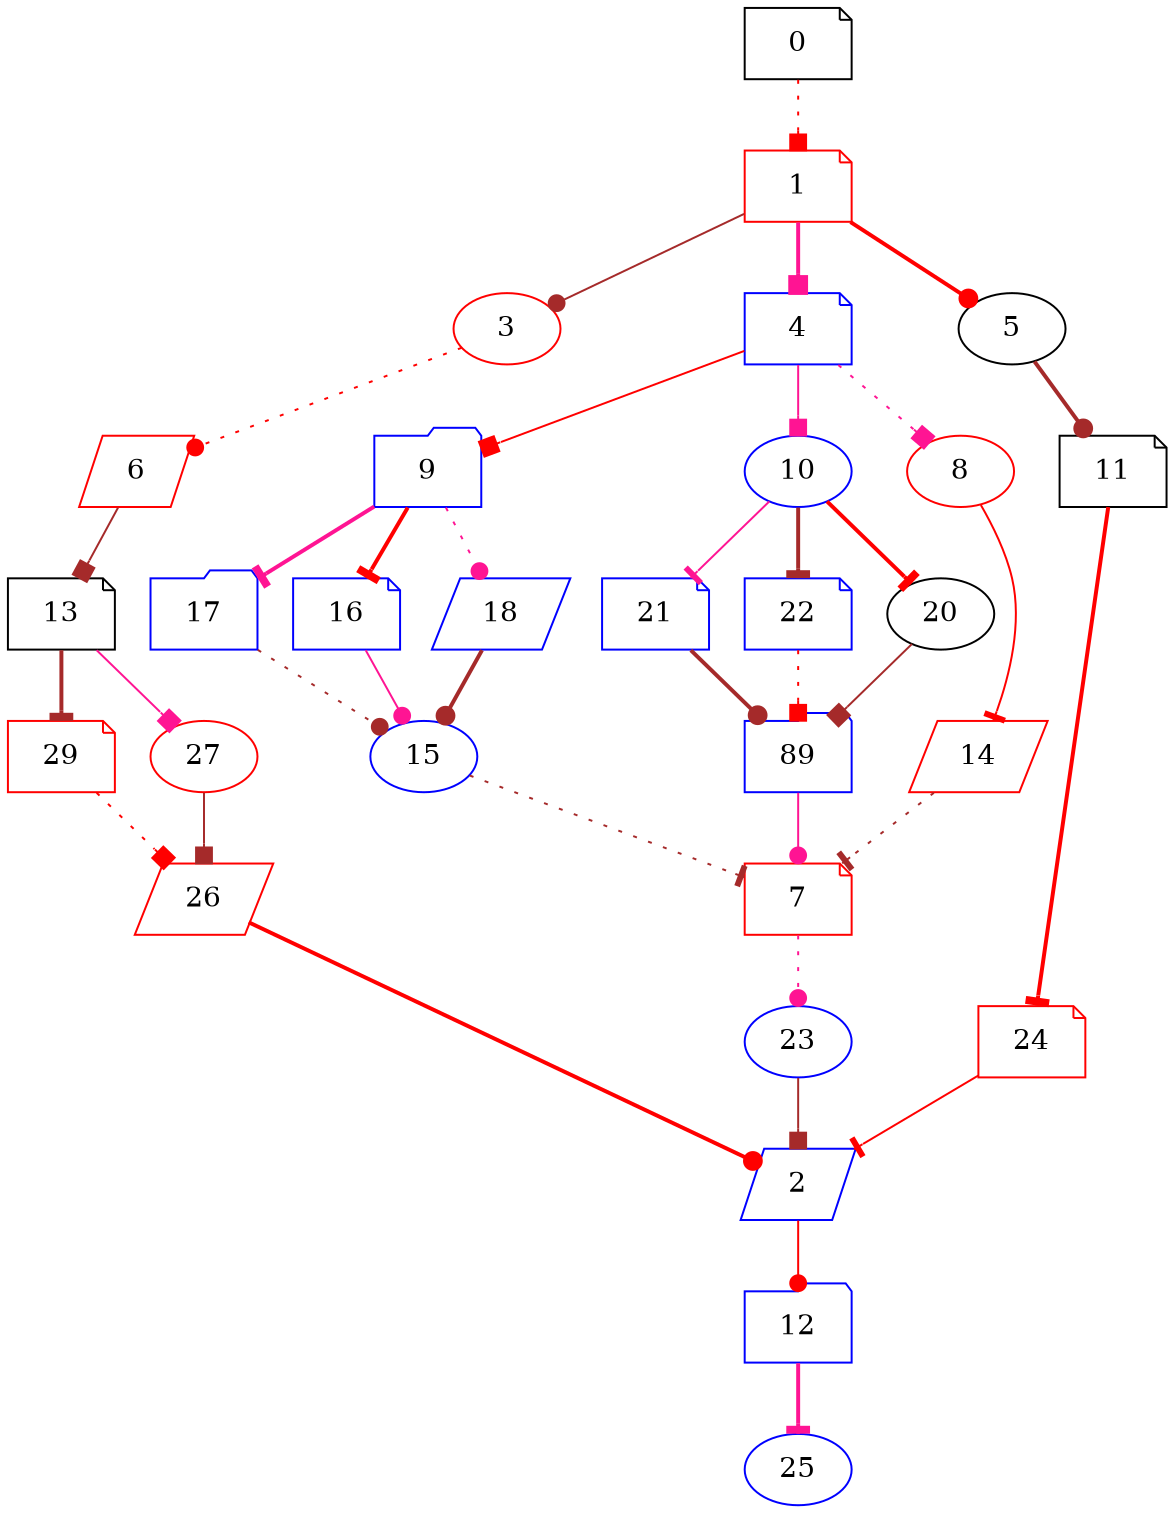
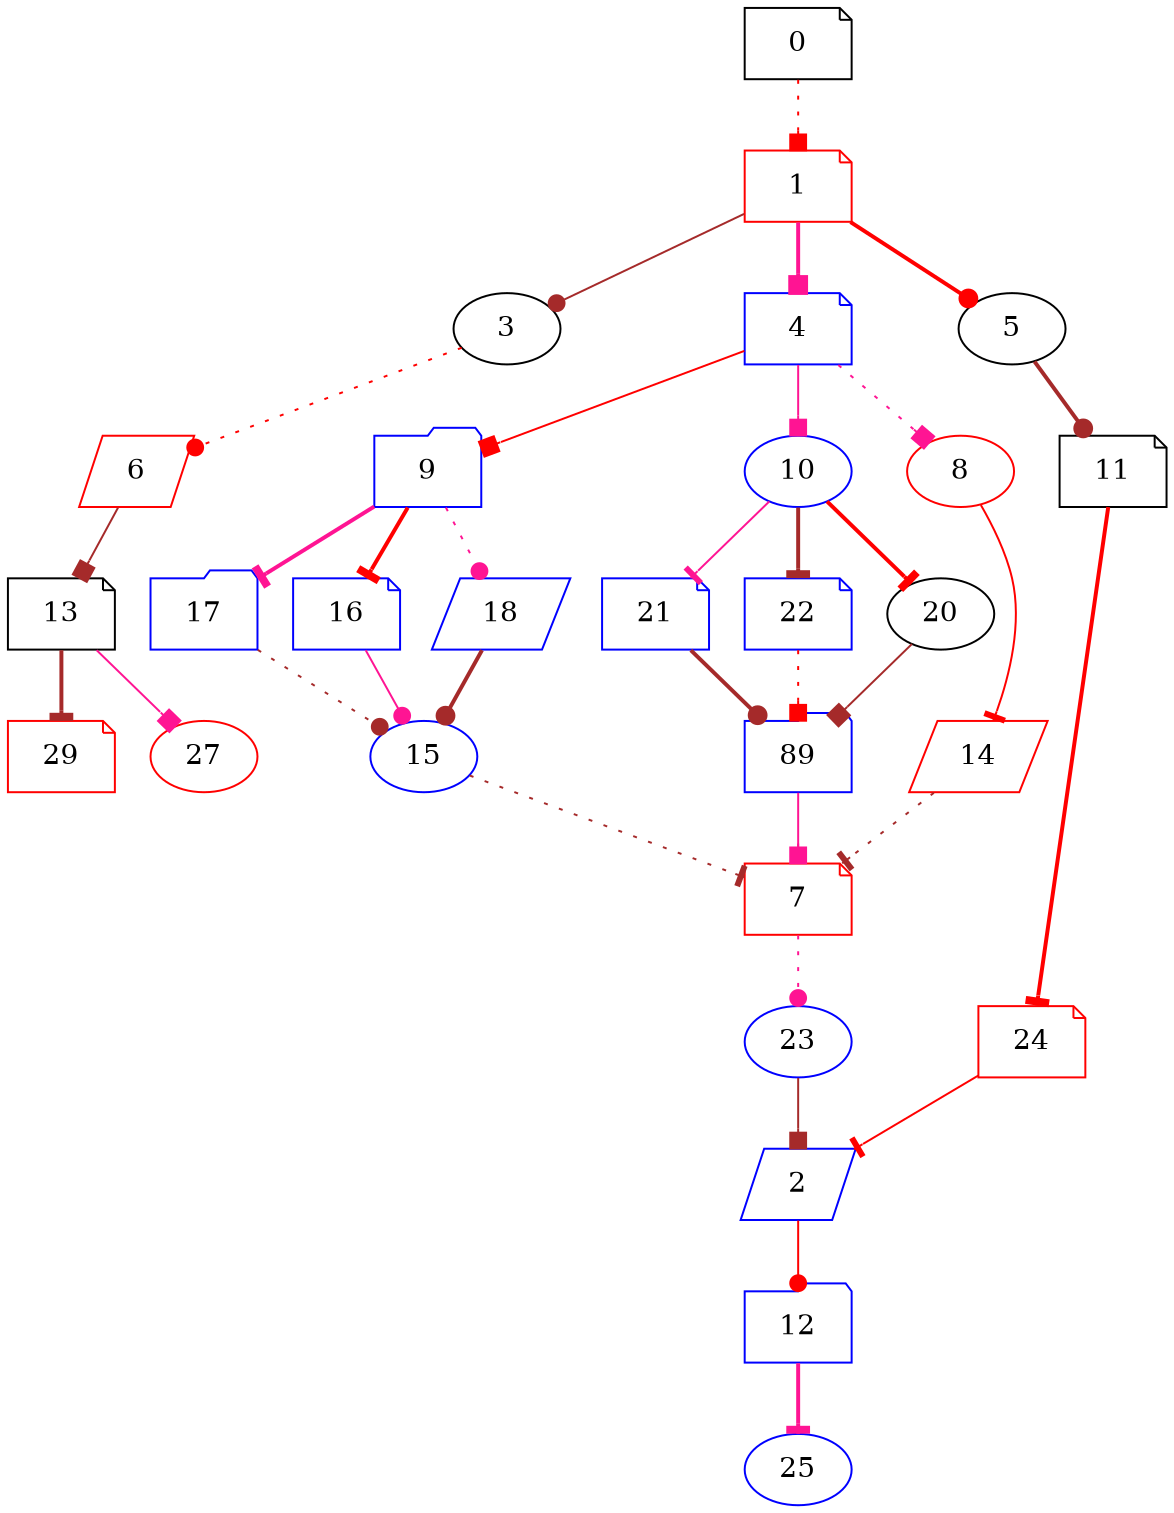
(507, 329) -> (507, 329)
(798, 820) -> (798, 820)
(204, 899) -> none
